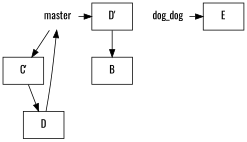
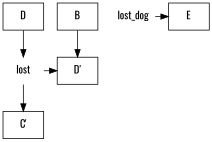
(58, 17) -> (23, 71)
(168, 17) -> (133, 17)
(112, 40) -> (78, 40)
(32, 94) -> none
